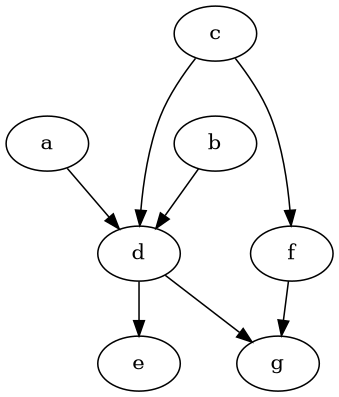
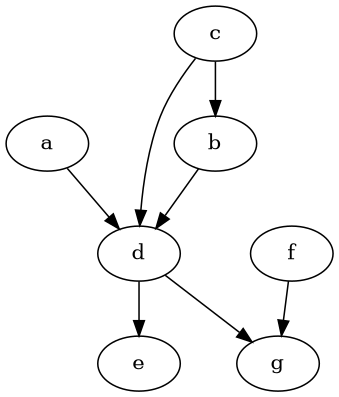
(275, 130) -> (215, 81)
